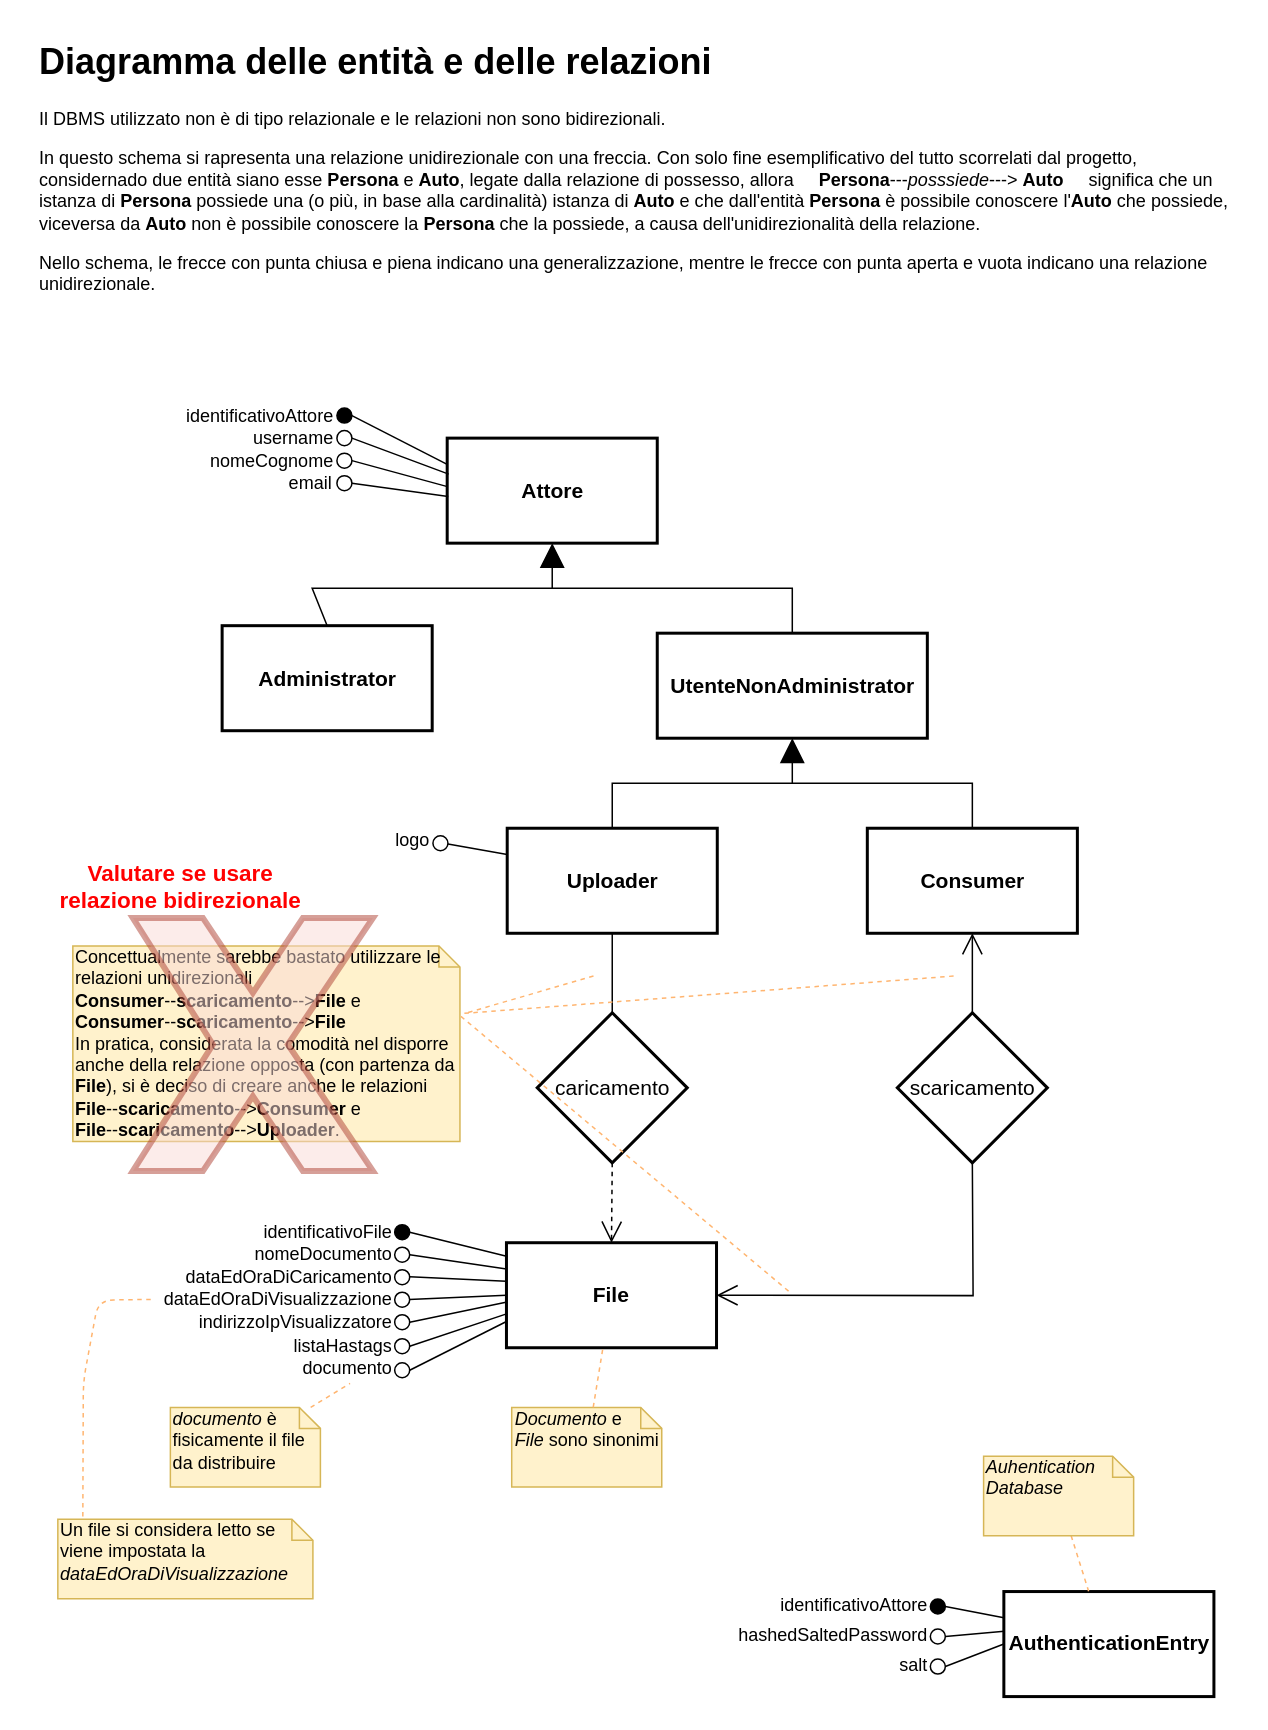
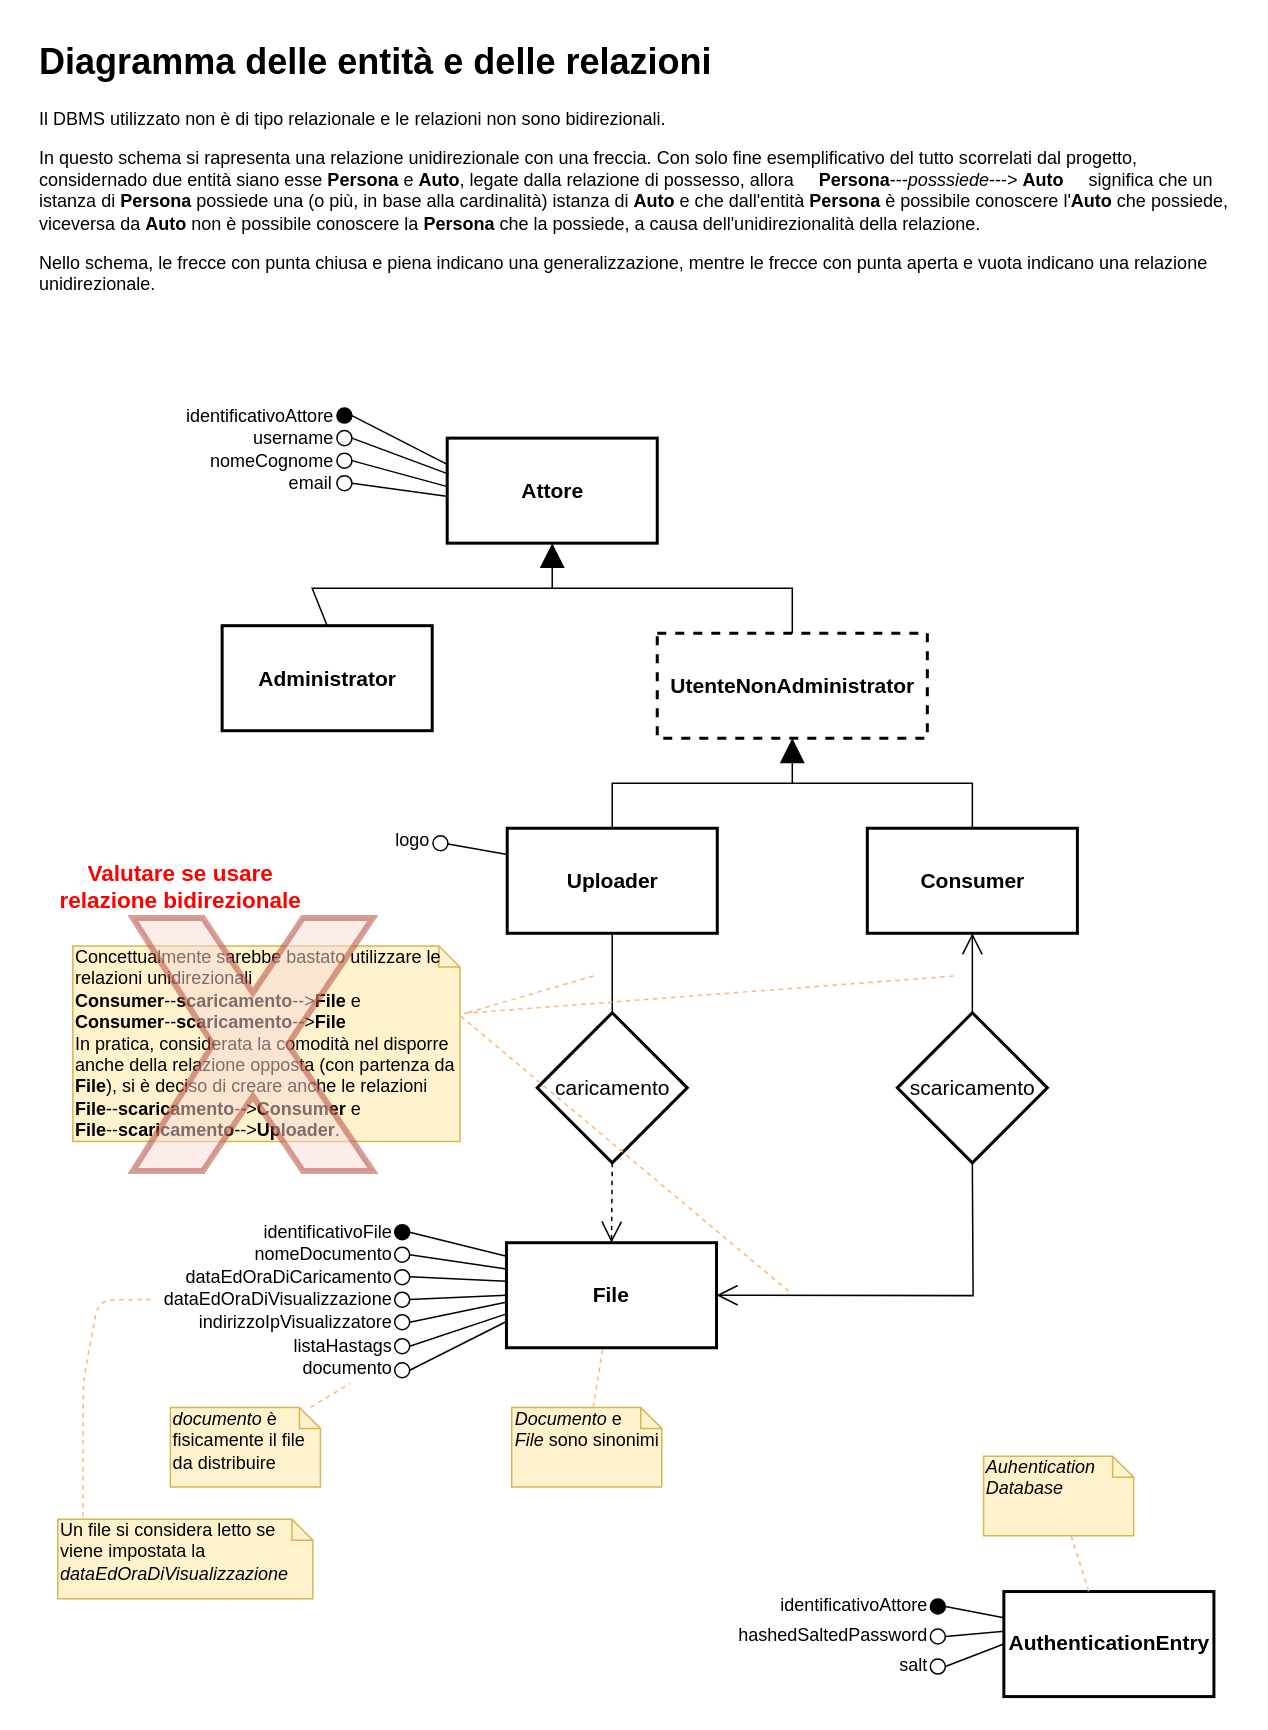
(792, 686) -> (792, 686)
